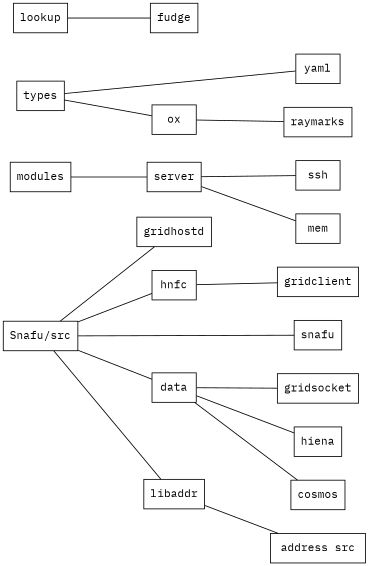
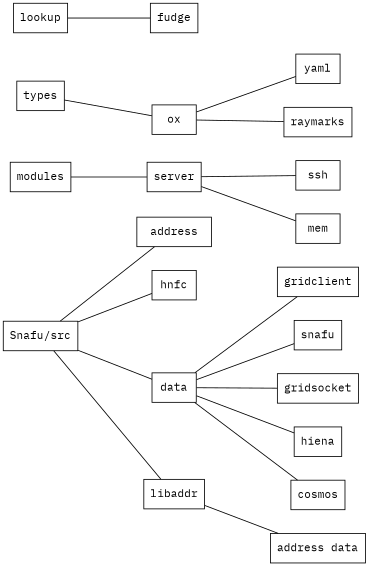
(180, 82) -> (246, 94)
(174, 232) -> (174, 232)
(237, 284) -> (246, 335)
(186, 336) -> (245, 362)
(318, 548) -> (318, 548)
